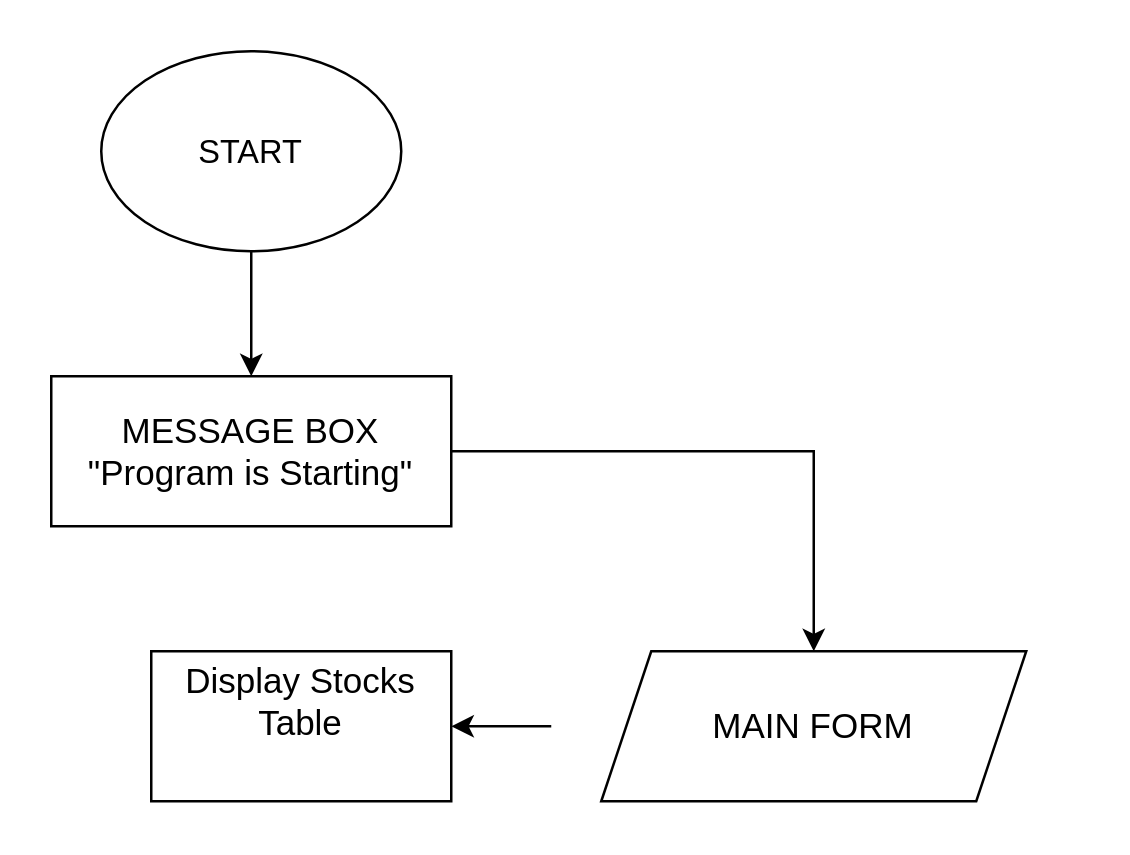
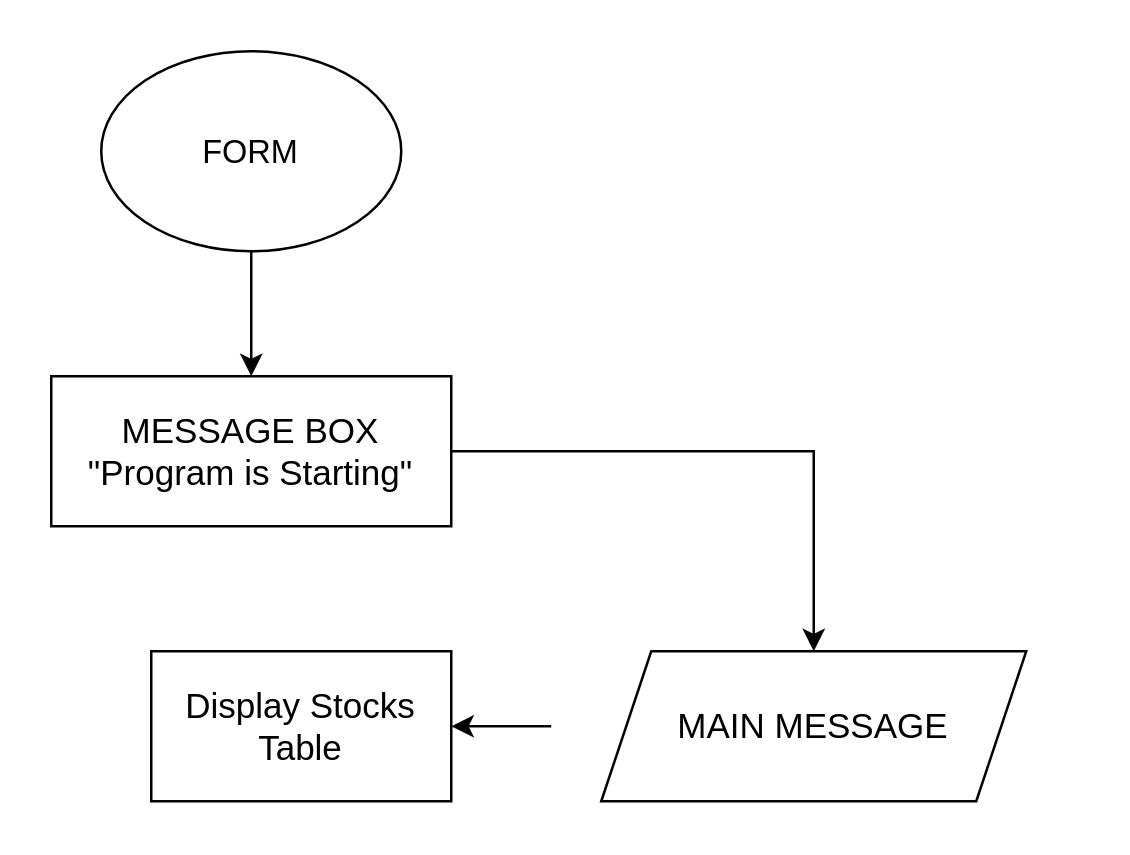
(251, 151) -> (251, 151)
(301, 701) -> (301, 726)
(814, 726) -> (814, 726)
